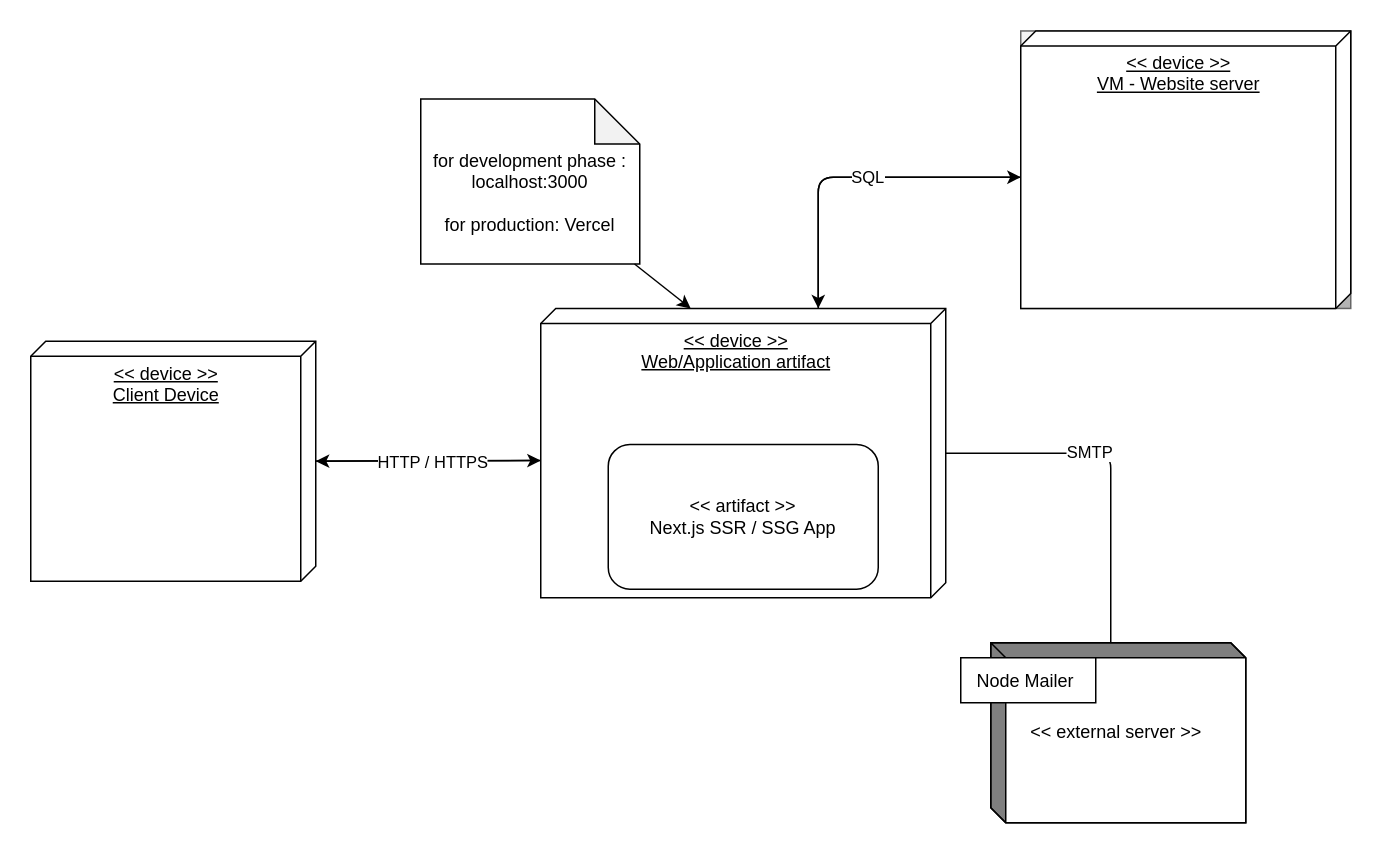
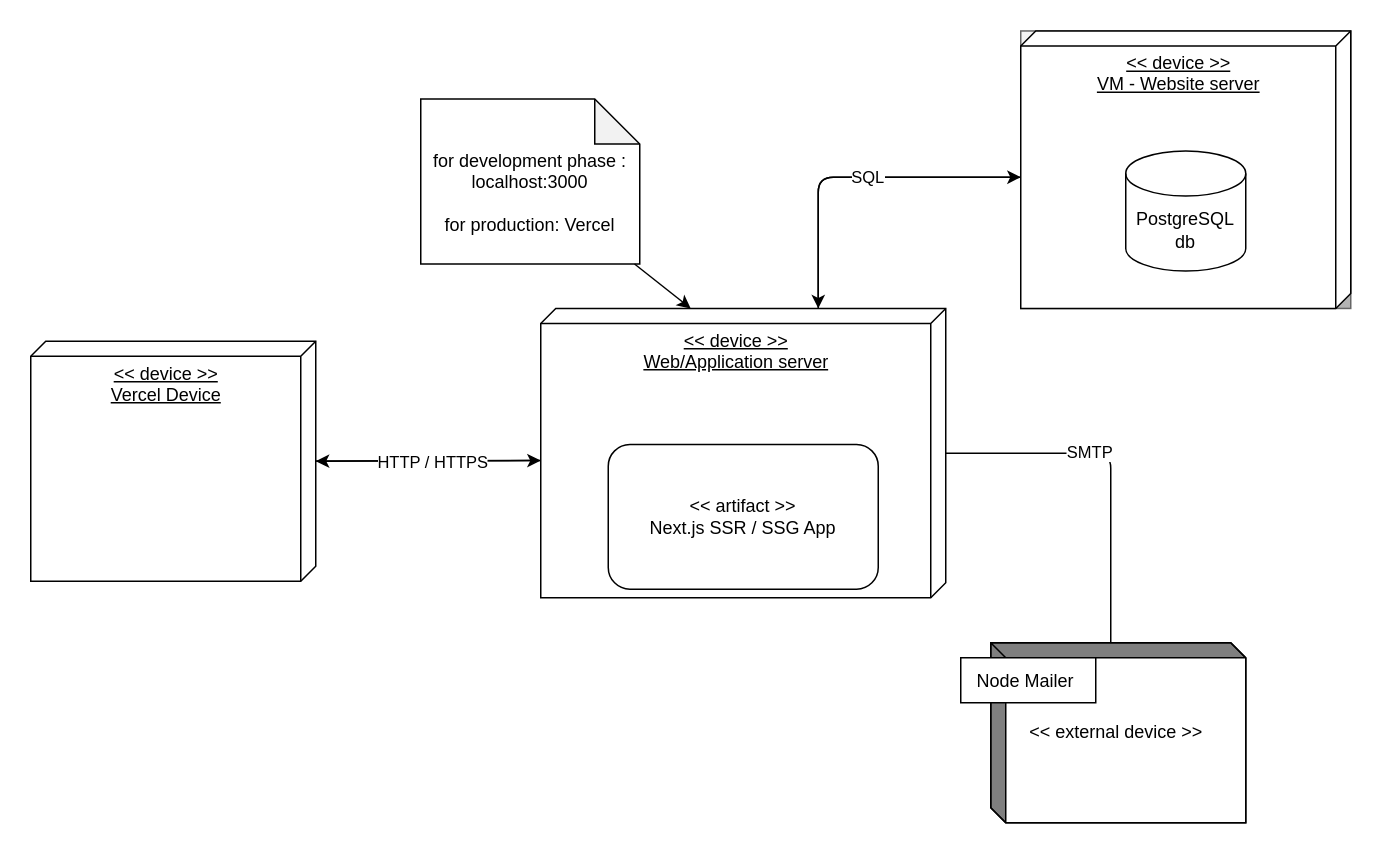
none -> (1186, 211)
(737, 352) -> (737, 352)
(167, 385) -> (167, 385)
(1119, 733) -> (1119, 733)
